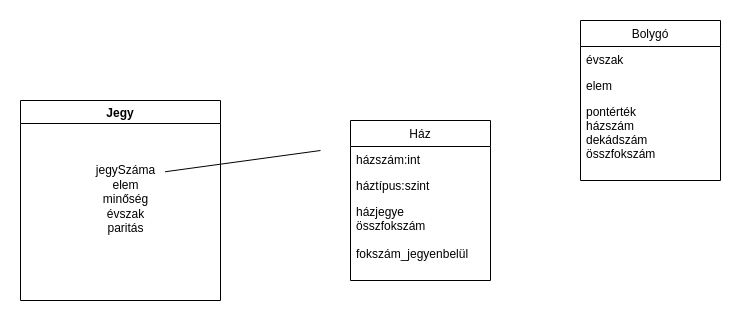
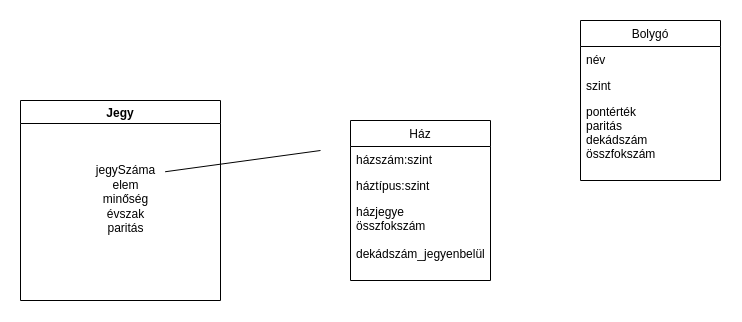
(606, 60) -> (596, 60)
(598, 86) -> (601, 86)
(616, 112) -> (616, 112)
(390, 160) -> (397, 160)
(383, 212) -> (383, 212)
